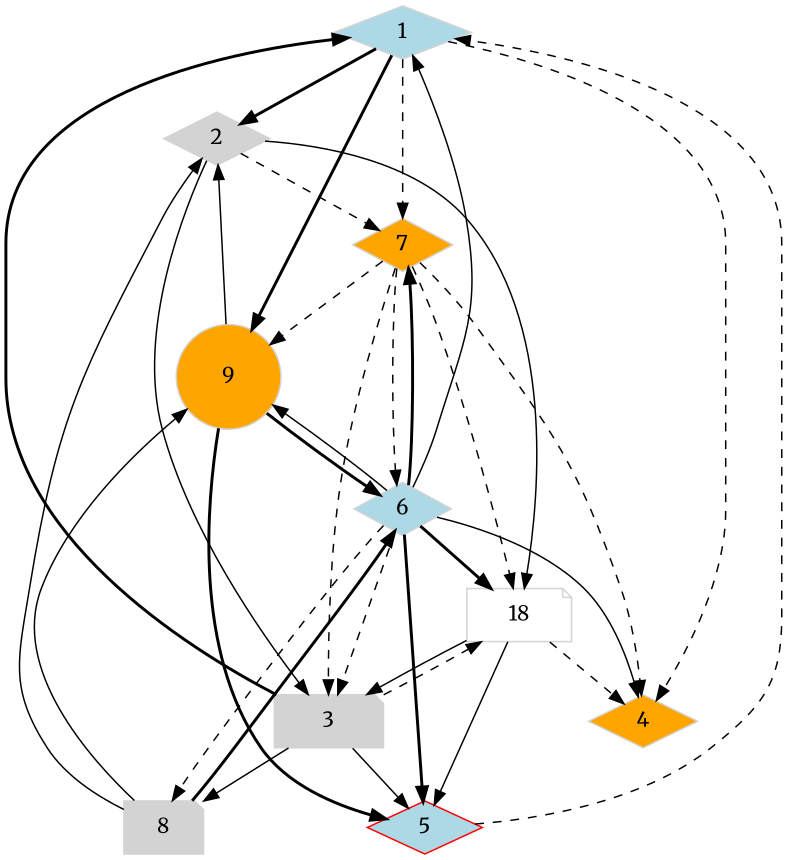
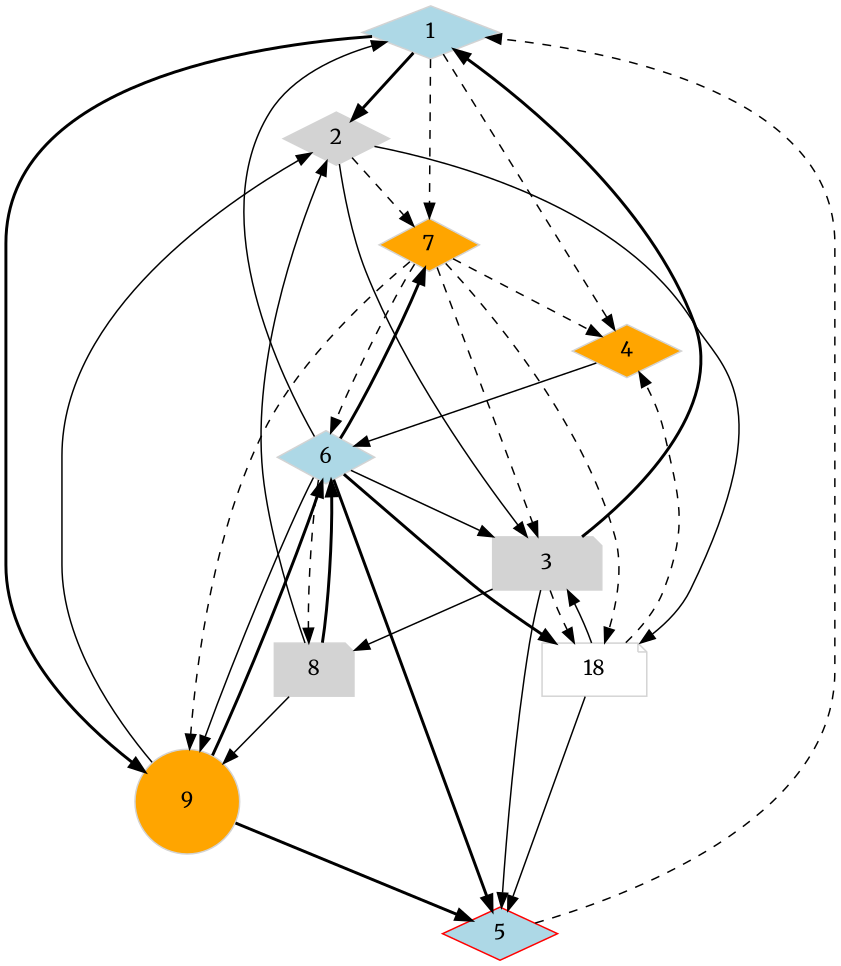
(562, 570) -> (477, 404)
(369, 606) -> (415, 500)
